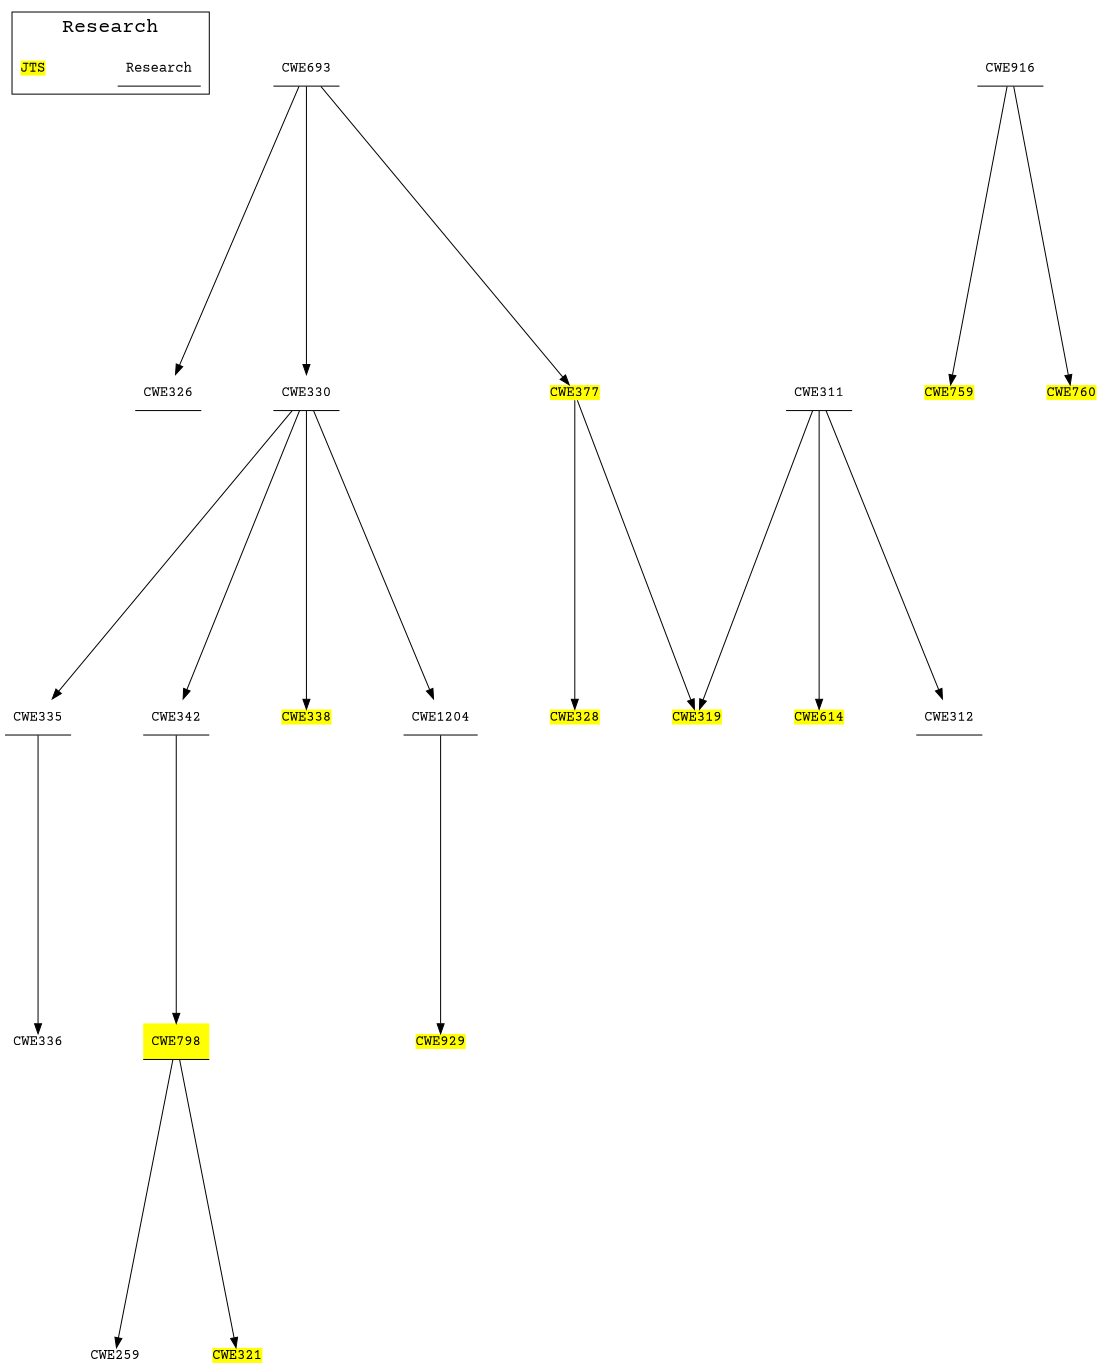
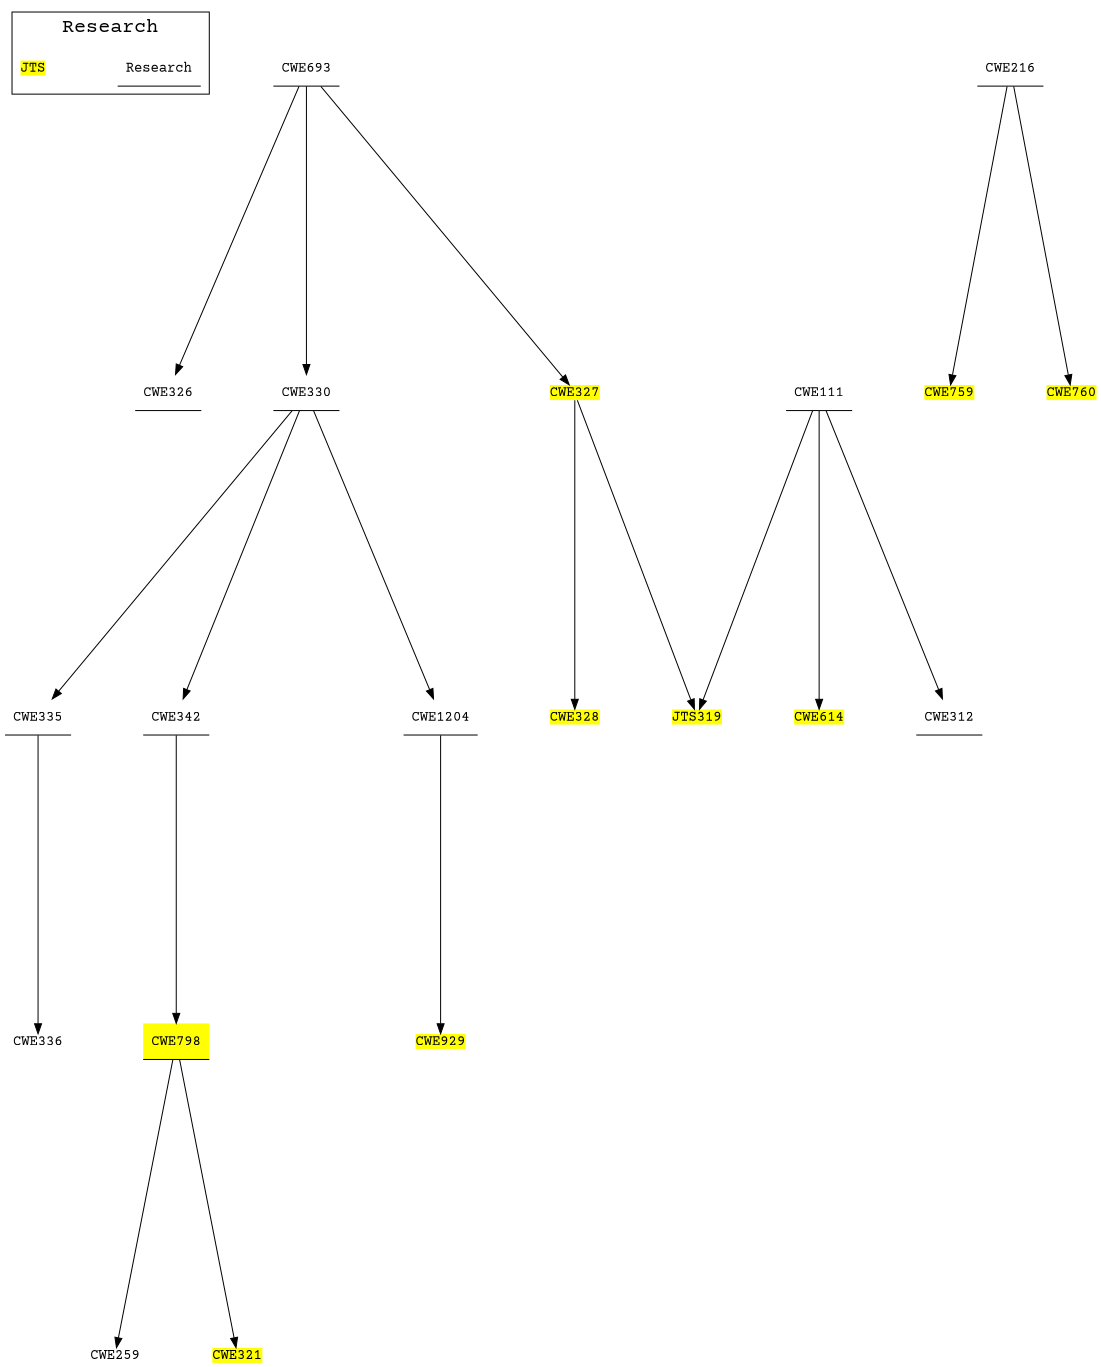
(1010, 68) -> (1010, 68)
(575, 393) -> (575, 393)
(819, 393) -> (819, 393)
(306, 717) -> none
(697, 717) -> (697, 717)
